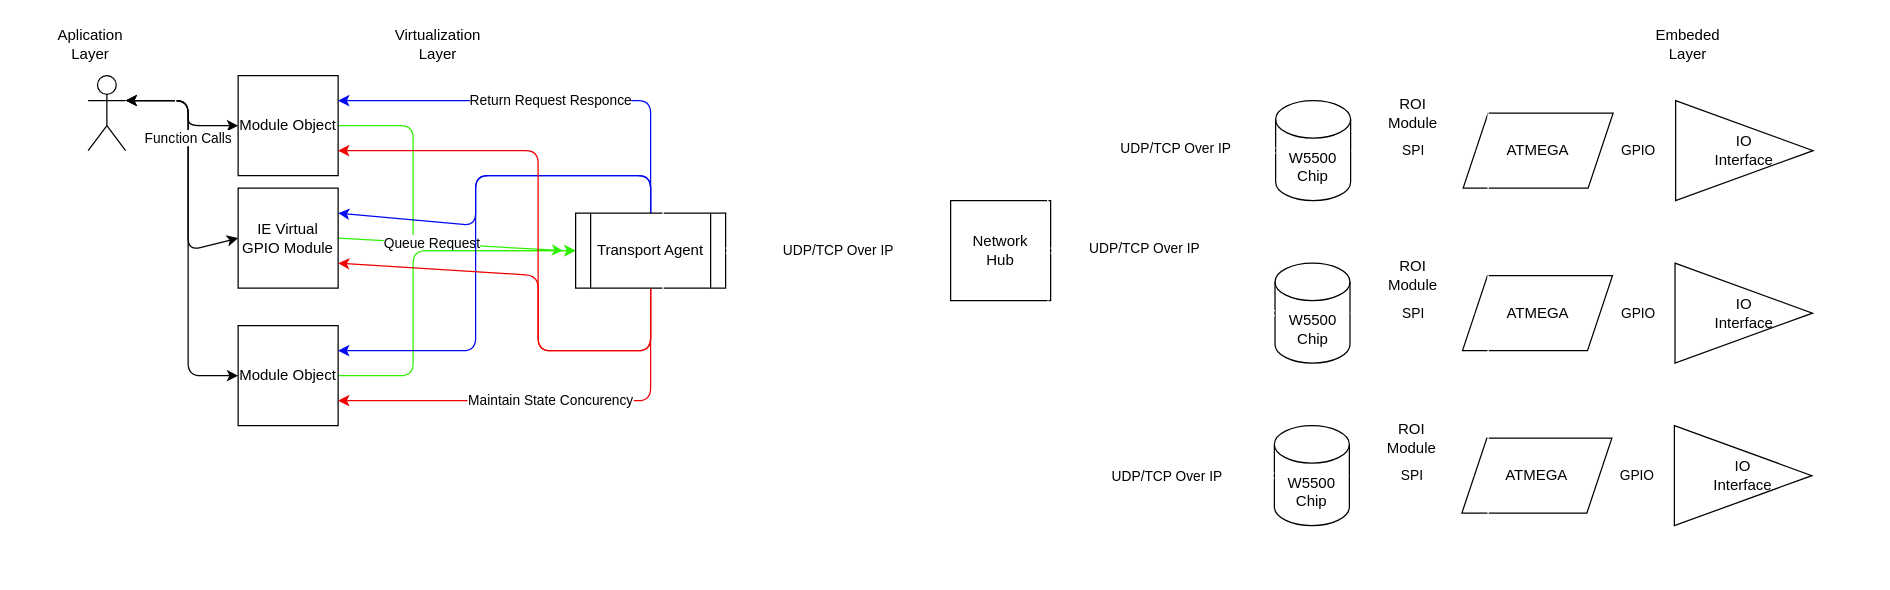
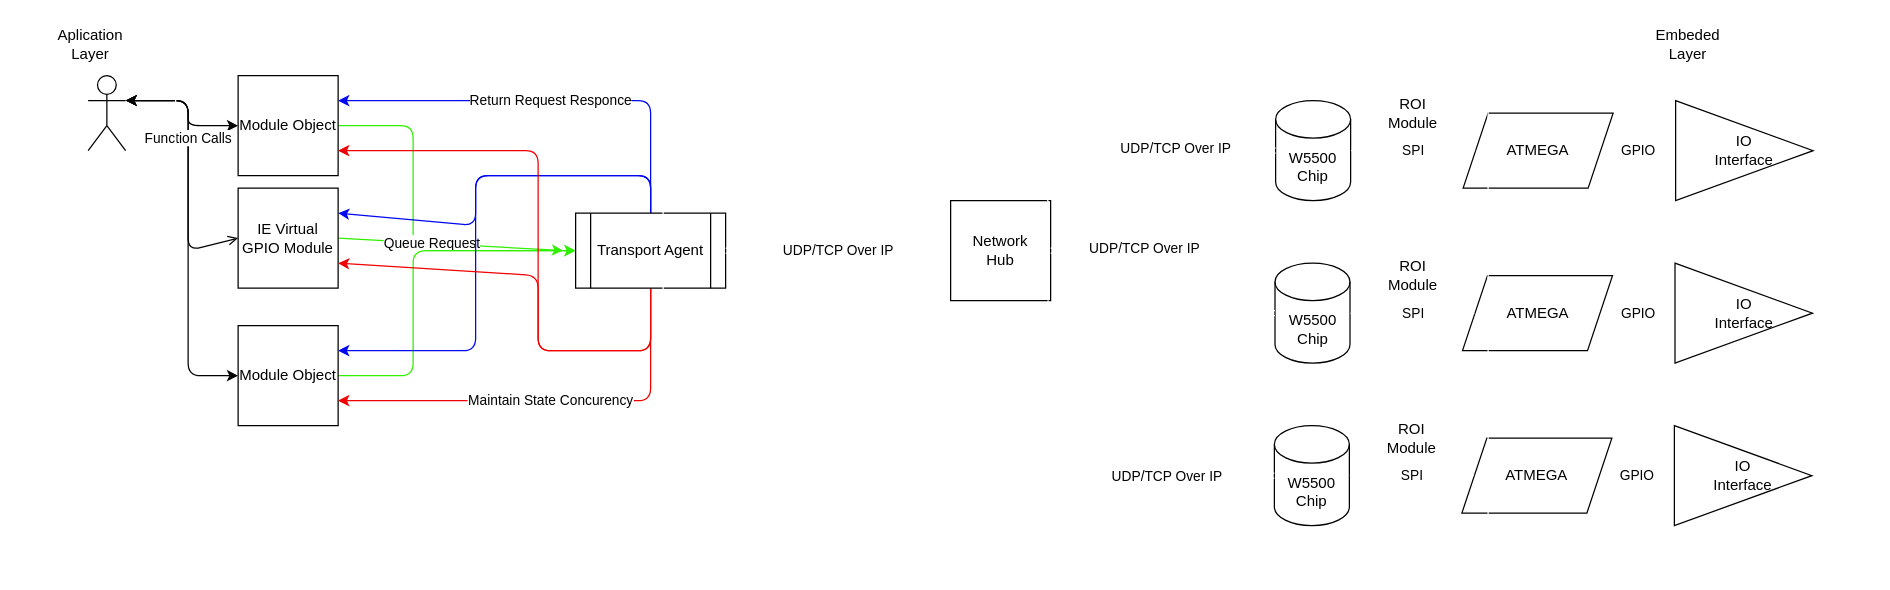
(438, 44) -> none
(228, 241) -> (231, 240)
